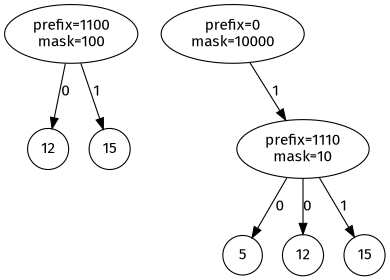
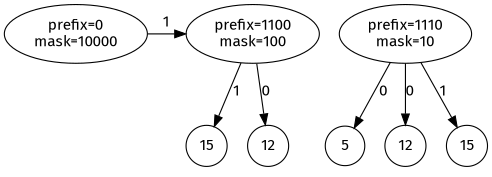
(265, 87) -> (161, 34)
